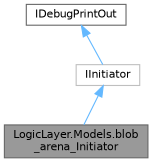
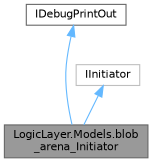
(95, 50) -> (66, 81)
